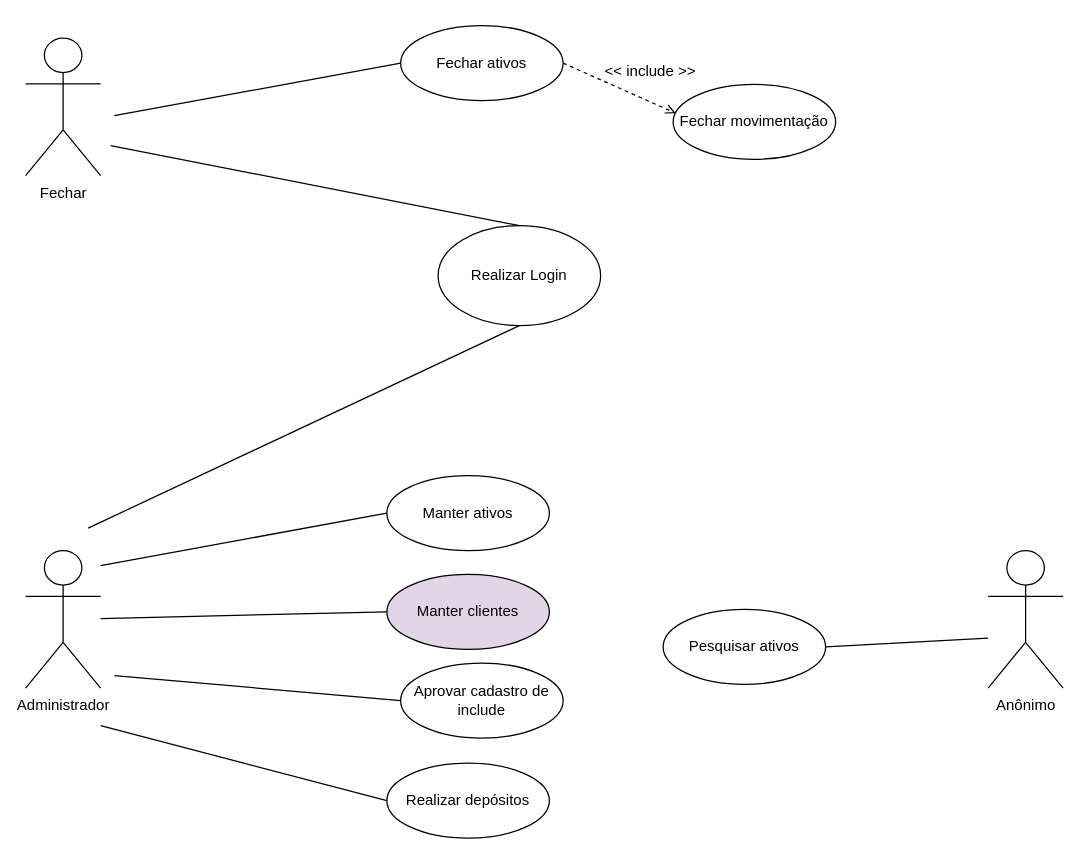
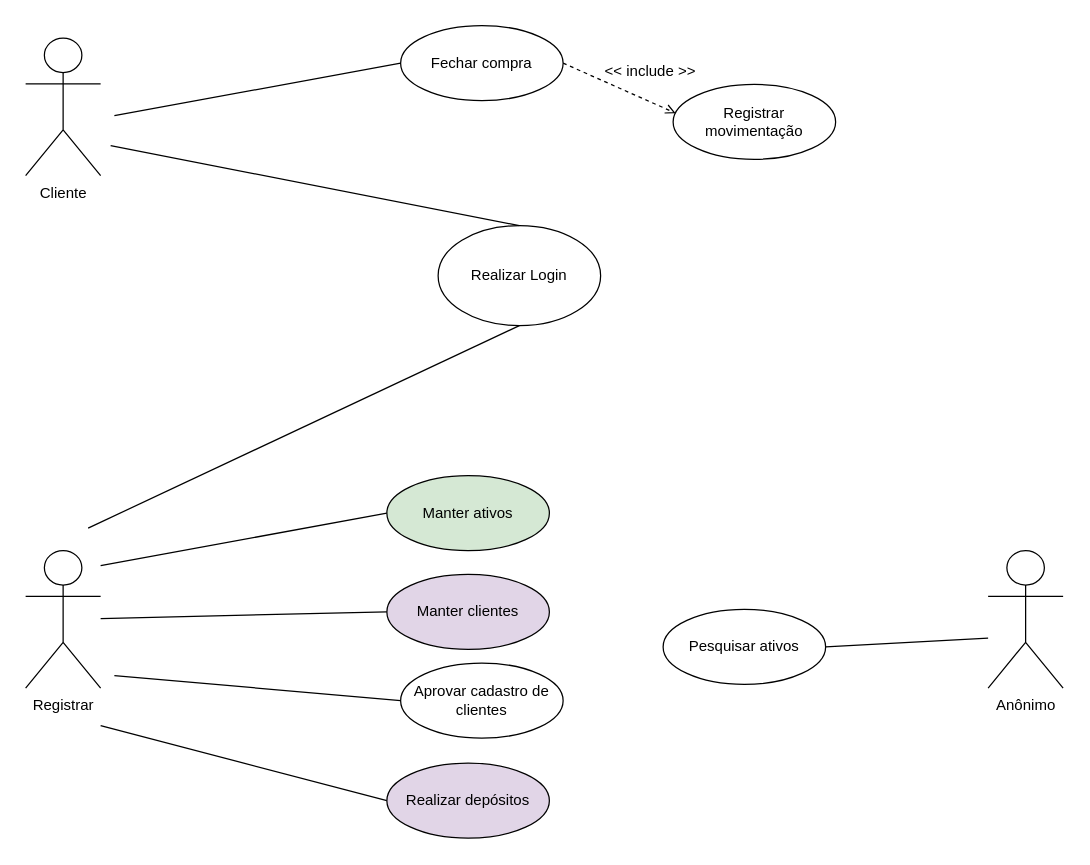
(482, 63) -> (482, 63)
(754, 122) -> (754, 122)
(64, 193) -> (64, 193)
(468, 513) -> (468, 513)
(482, 701) -> (482, 701)
(64, 706) -> (64, 706)
(468, 801) -> (468, 801)
